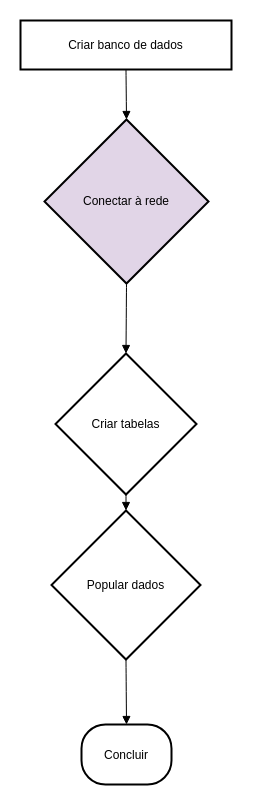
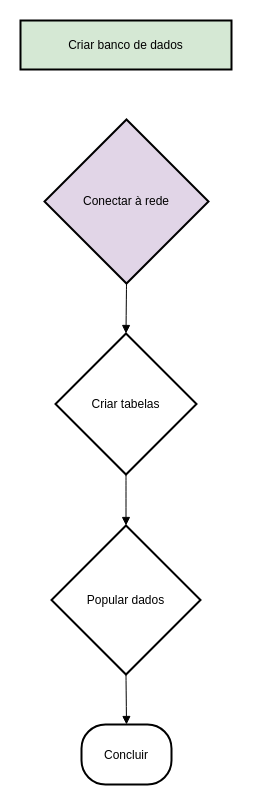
(126, 45) -> (126, 45)
(126, 91) -> none
(126, 424) -> (126, 404)
(126, 585) -> (126, 600)
